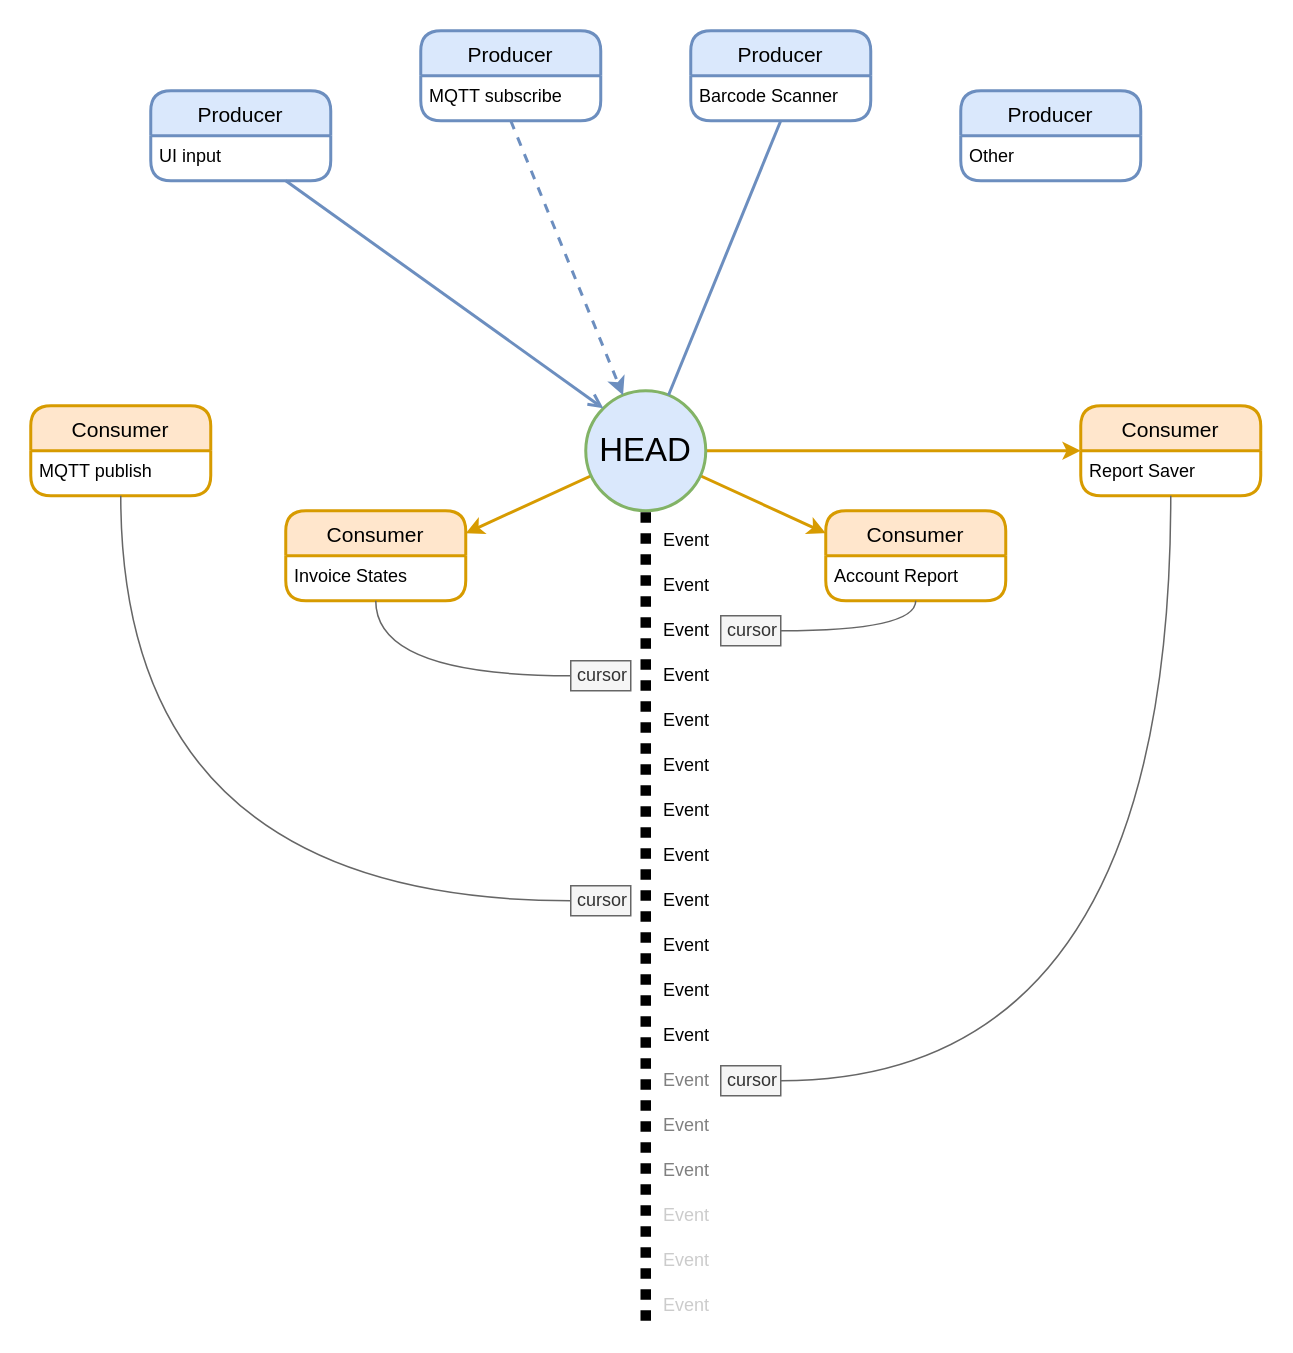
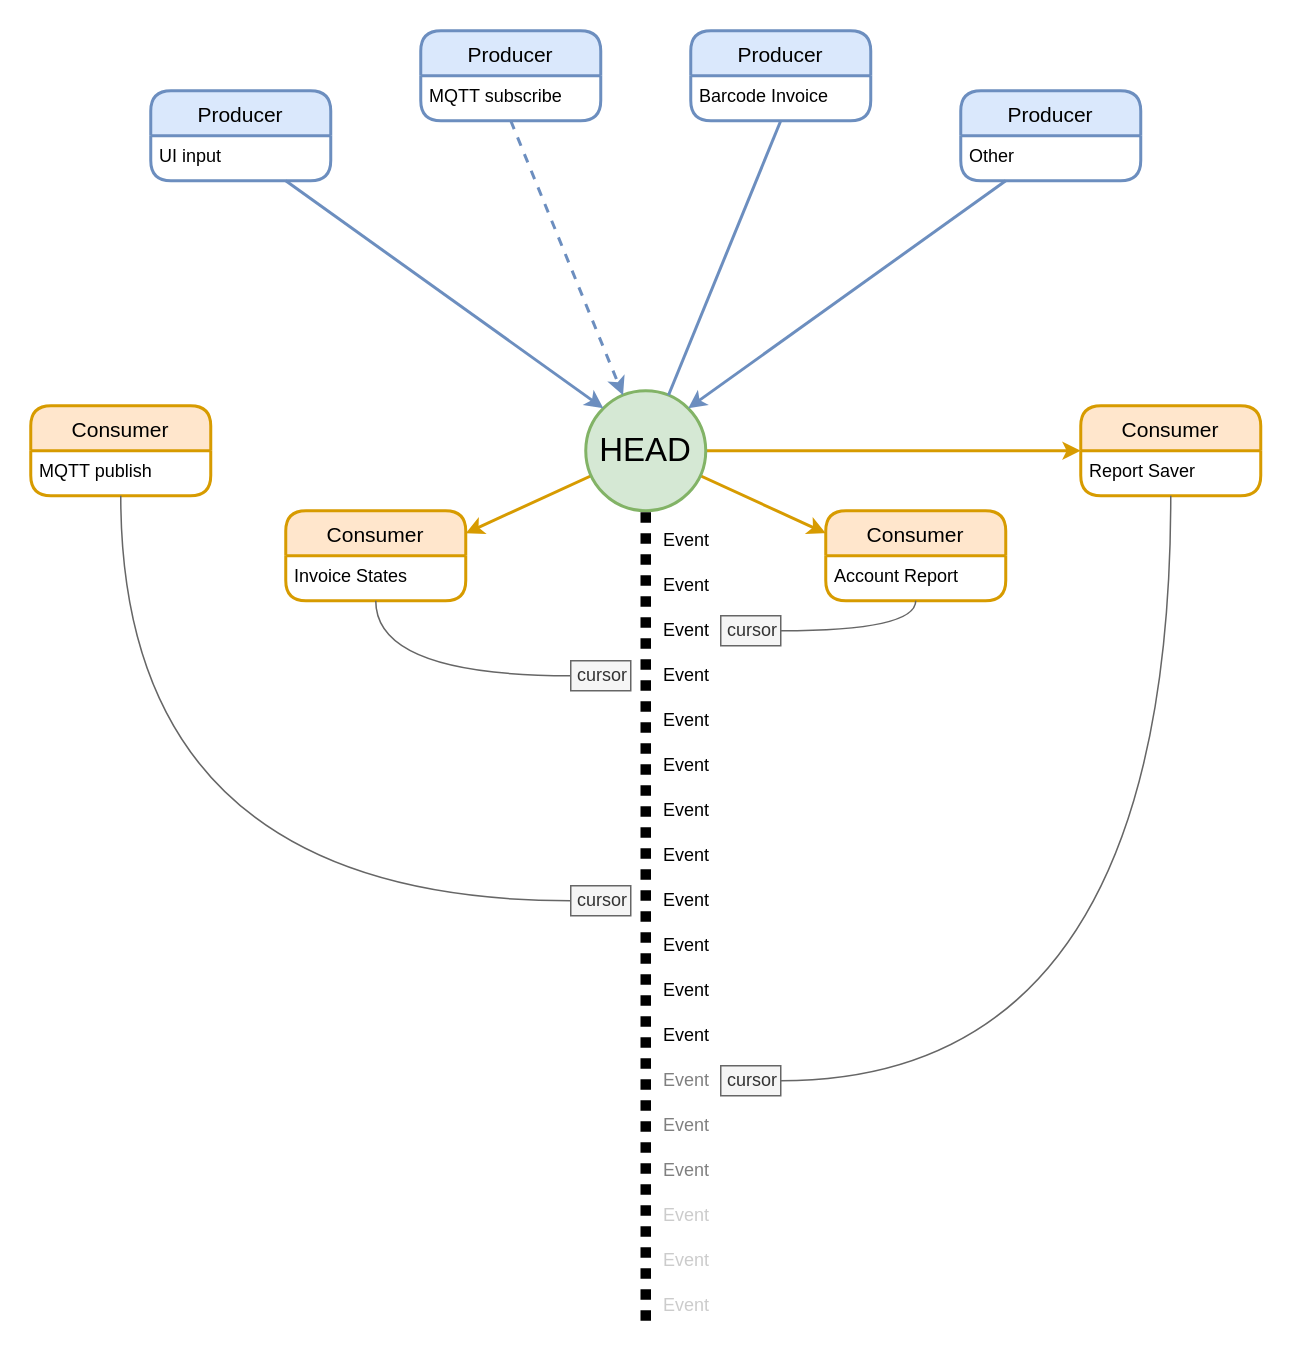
(772, 96) -> (770, 96)
none -> (850, 292)
(592, 400) -> (592, 400)
(646, 451) -> (646, 451)
